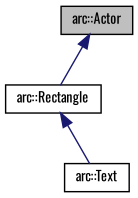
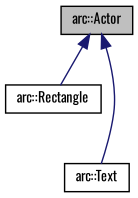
(79, 145) -> (114, 106)
